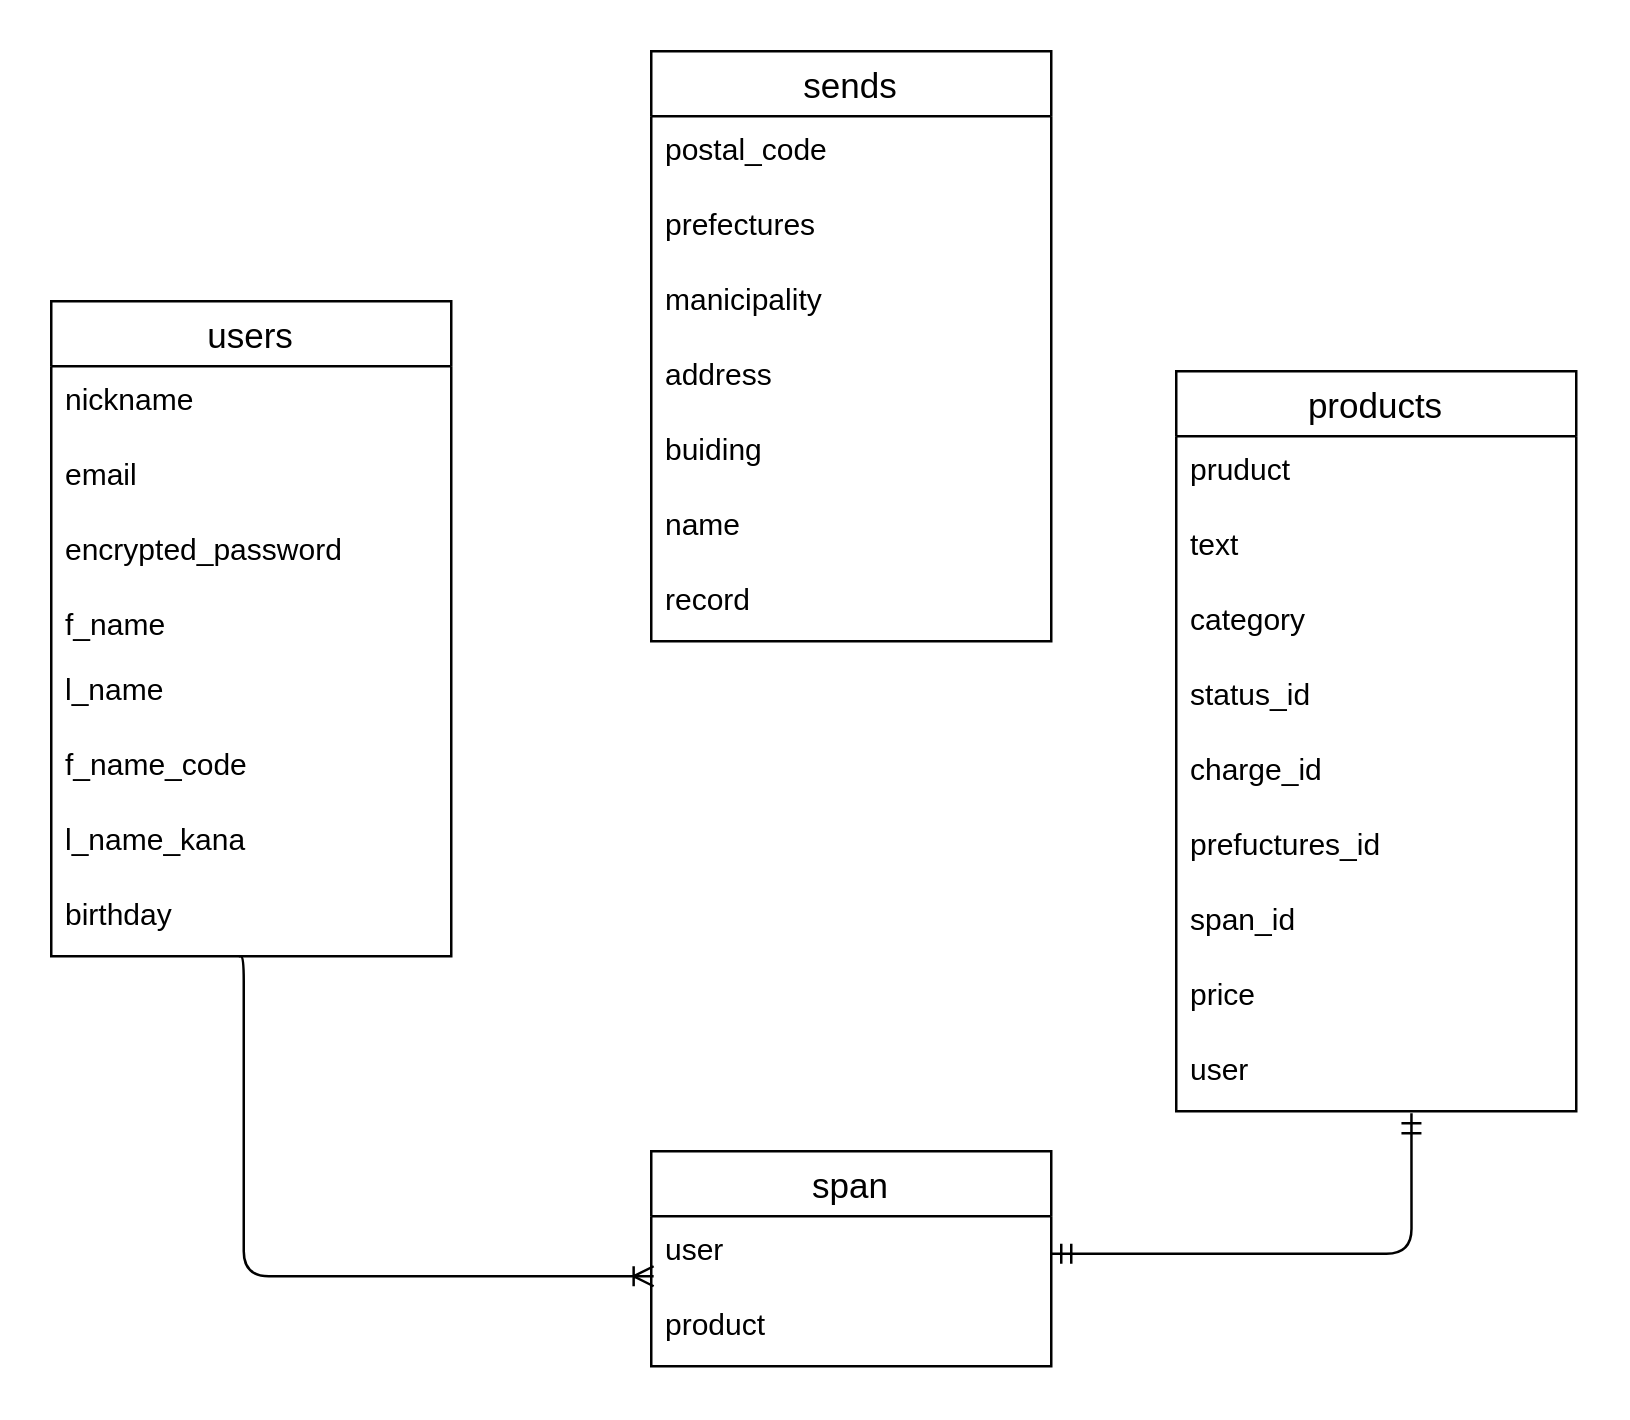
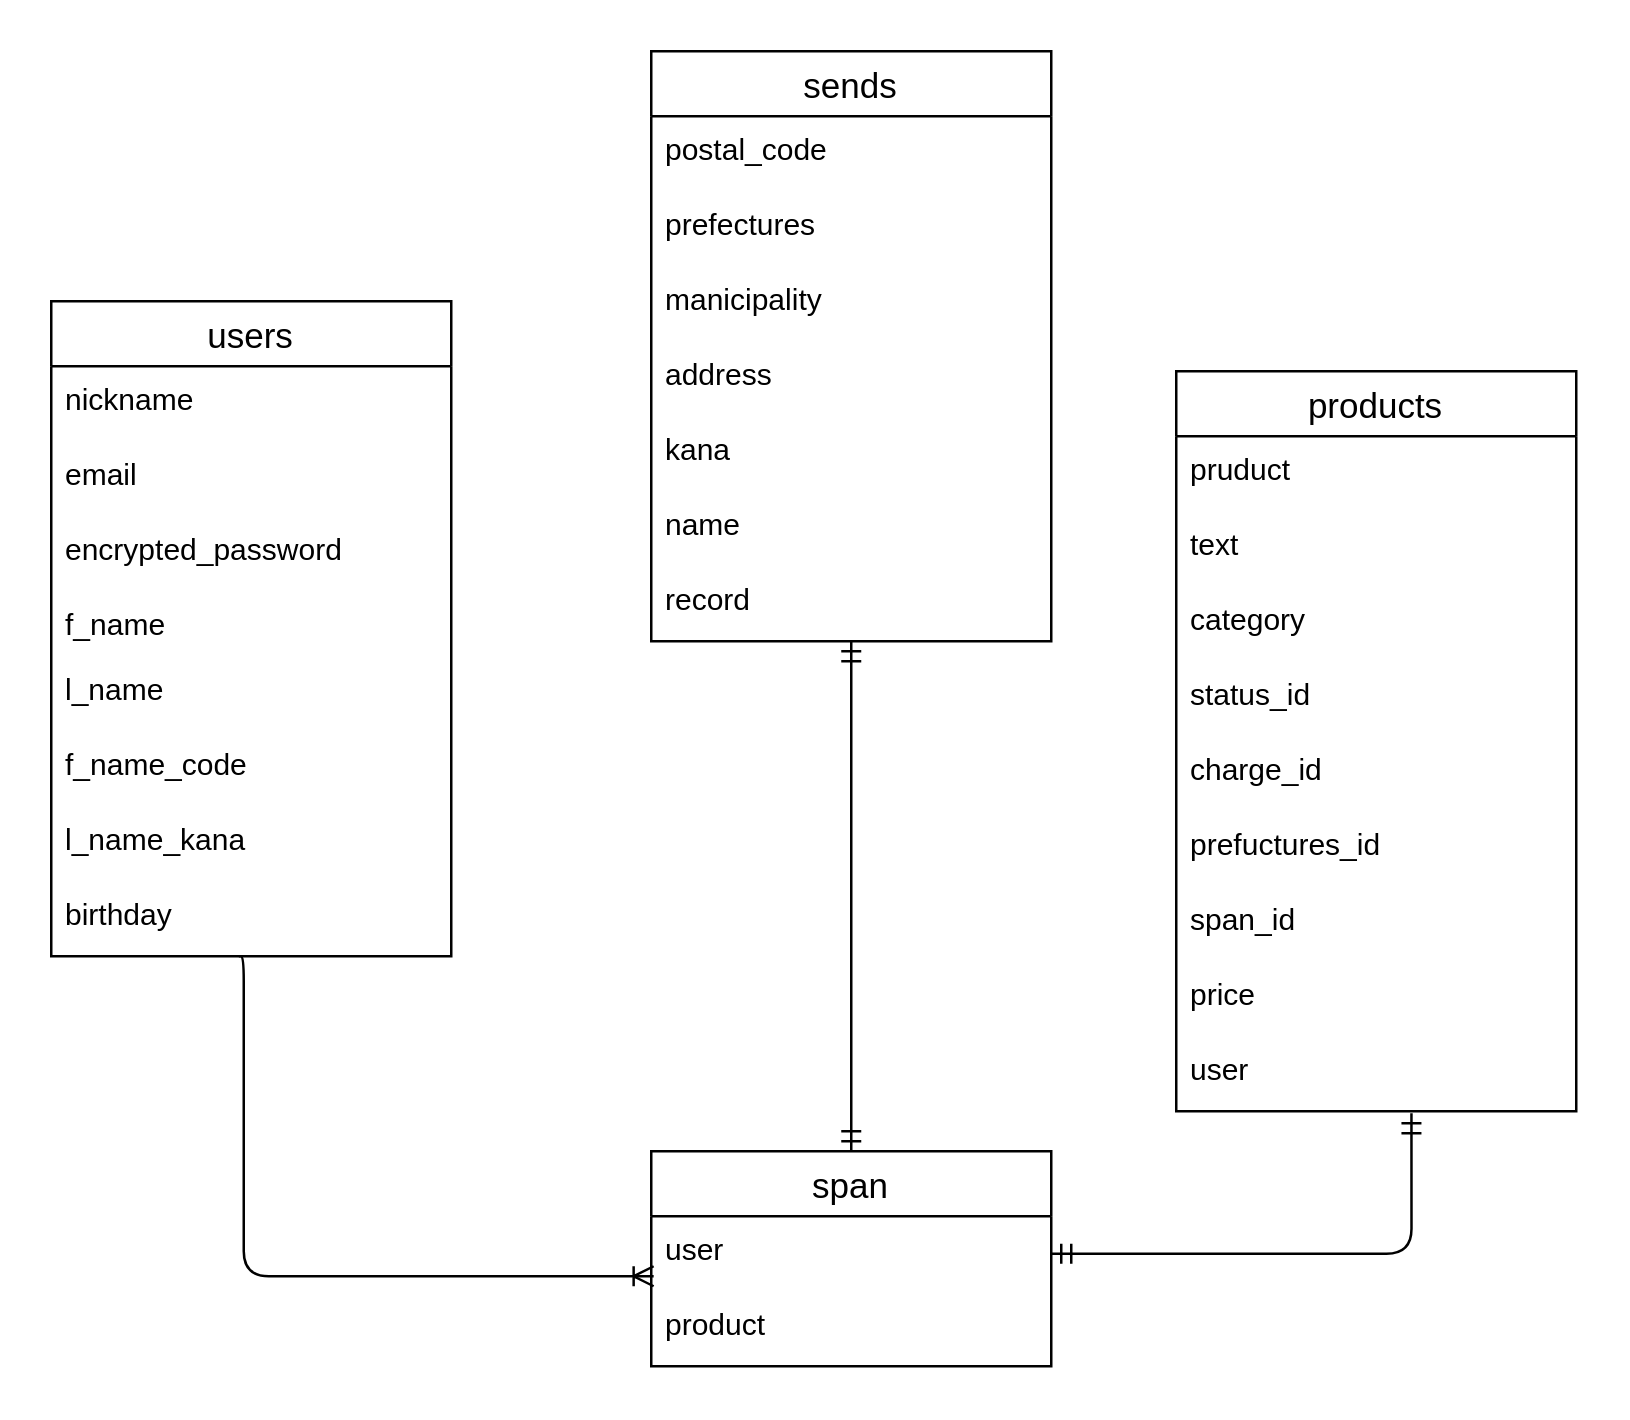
(716, 450) -> (699, 450)
none -> (851, 899)
